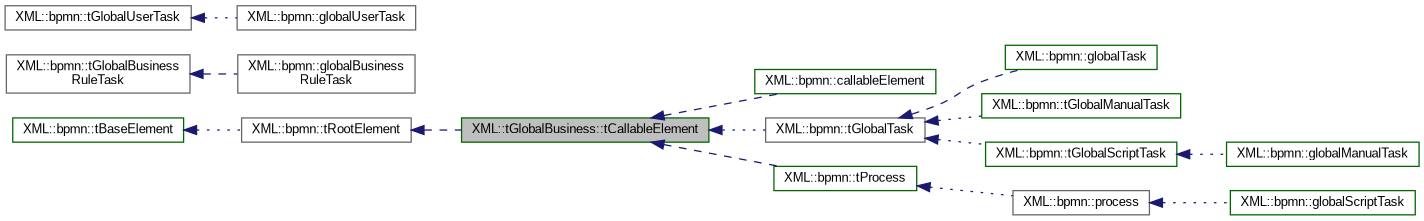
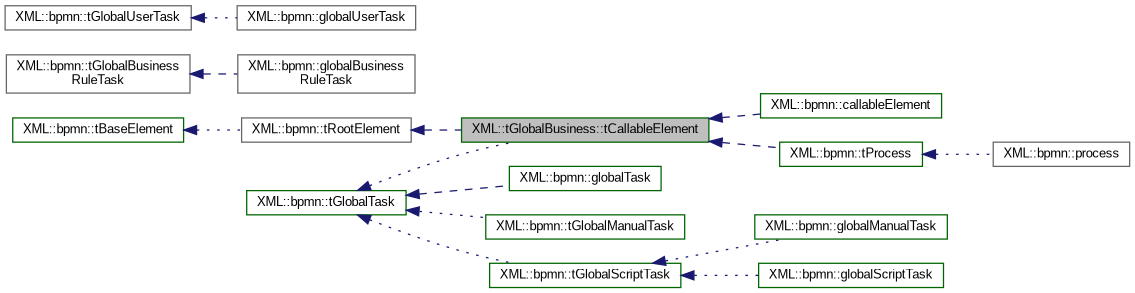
(744, 130) -> (440, 161)
(845, 130) -> (326, 203)
(1197, 203) -> (726, 275)
